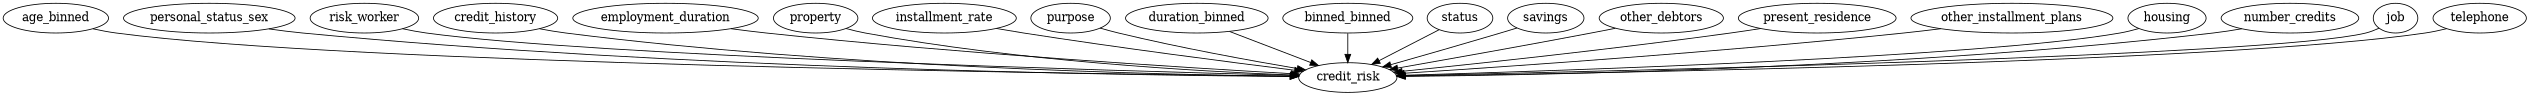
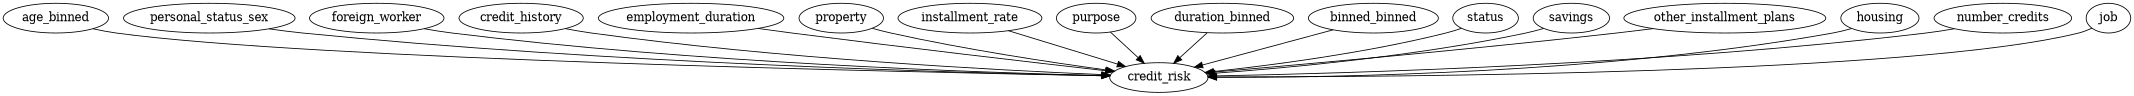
(364, 18) -> (377, 18)
(1661, 18) -> none
(1817, 18) -> none
(2480, 18) -> none
